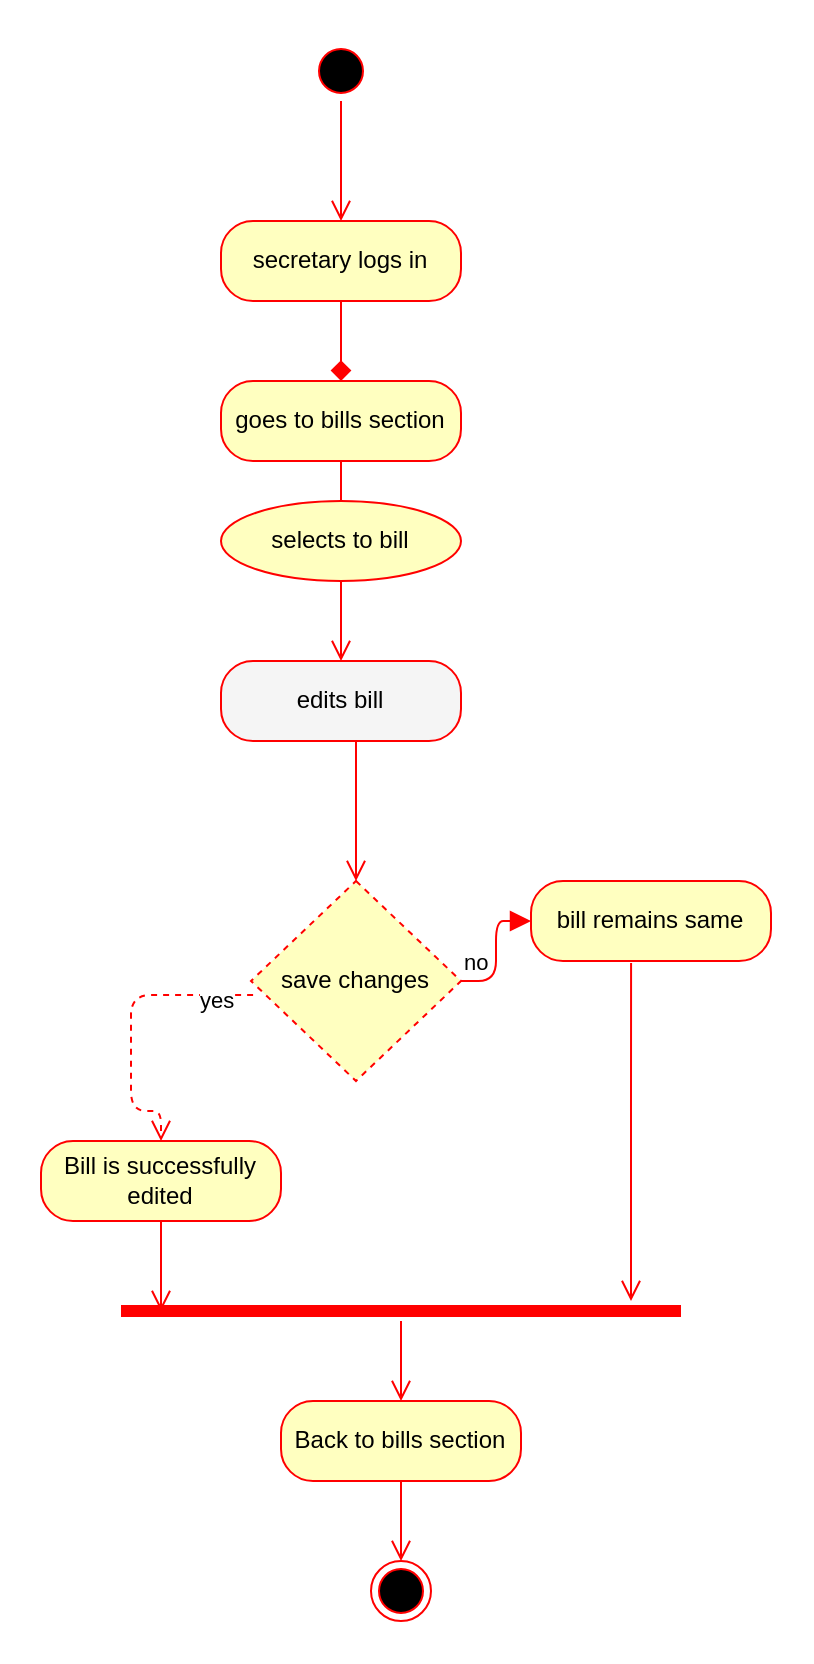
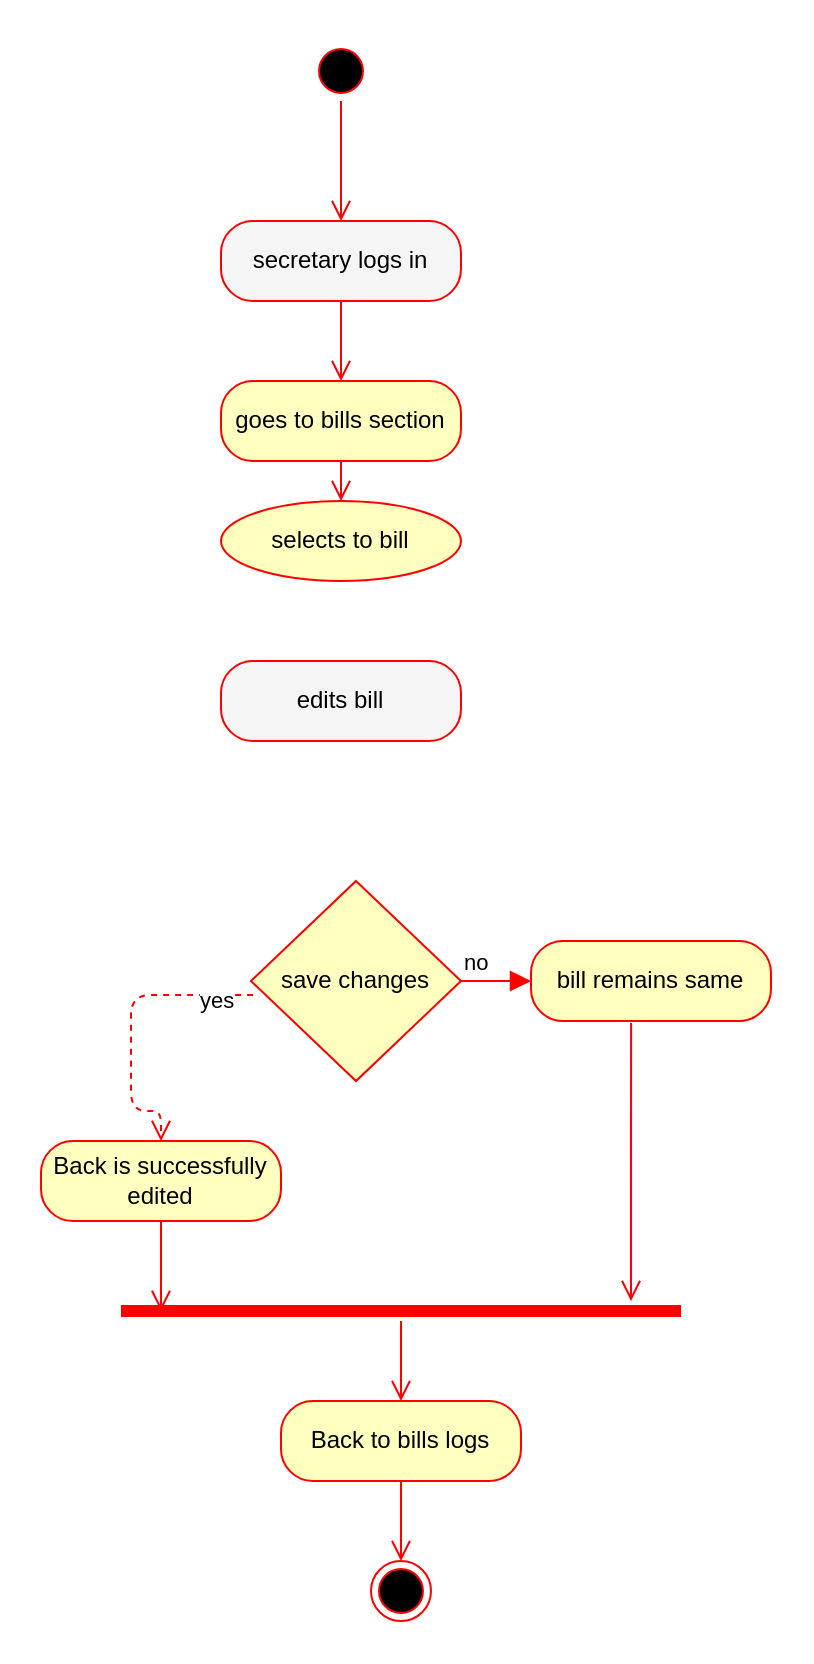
(341, 261) -> (341, 261)
(341, 361) -> (341, 368)
(341, 494) -> (341, 492)
(341, 618) -> none
(356, 808) -> none
(651, 921) -> (651, 981)
(356, 981) -> (356, 981)
(161, 1181) -> (161, 1181)
(401, 1441) -> (401, 1441)
